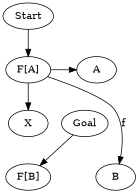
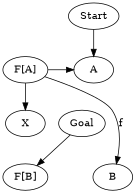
(28, 39) -> (94, 39)
